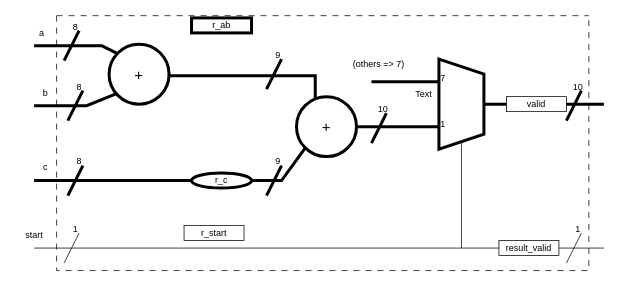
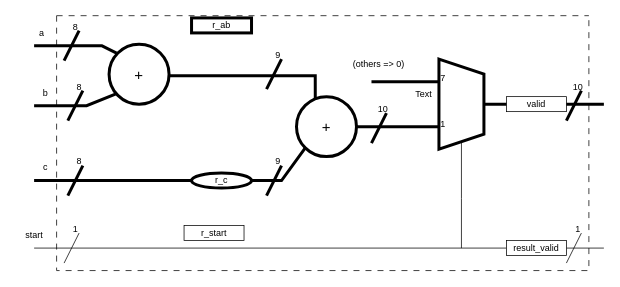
(379, 64) -> (379, 64)
(529, 248) -> (537, 248)
